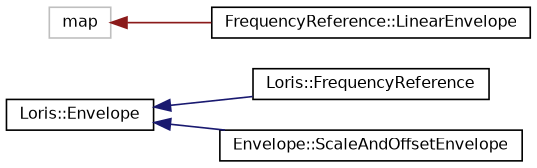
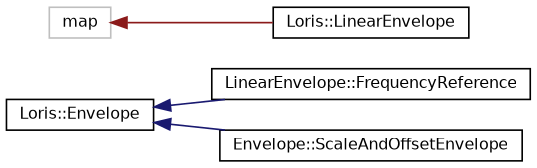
(371, 23) -> (371, 23)
(371, 84) -> (371, 84)
